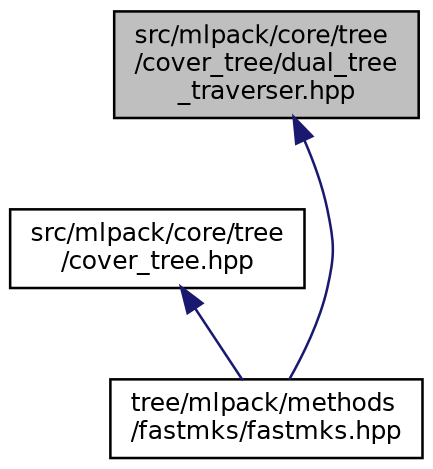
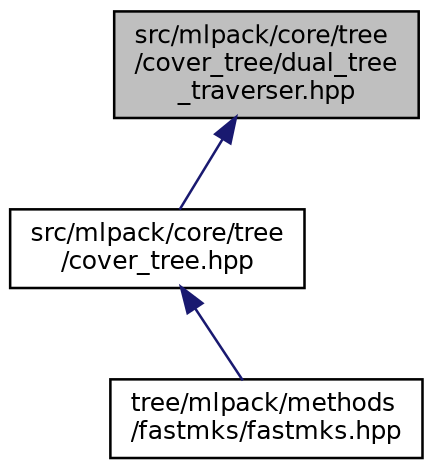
(332, 262) -> (201, 175)
